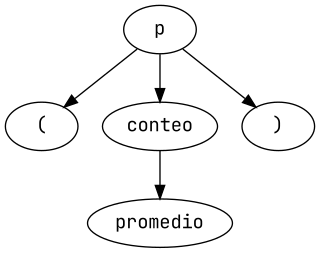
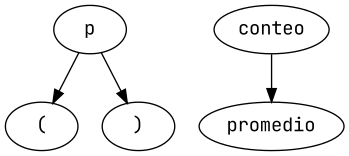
(160, 71) -> none
